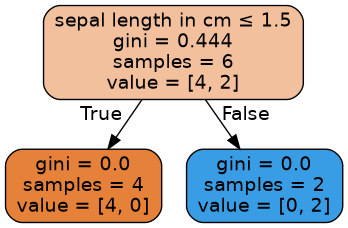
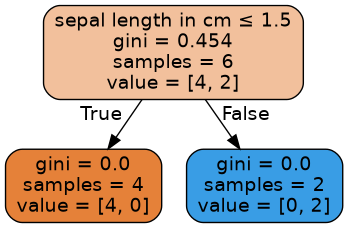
(173, 41) -> (173, 41)
